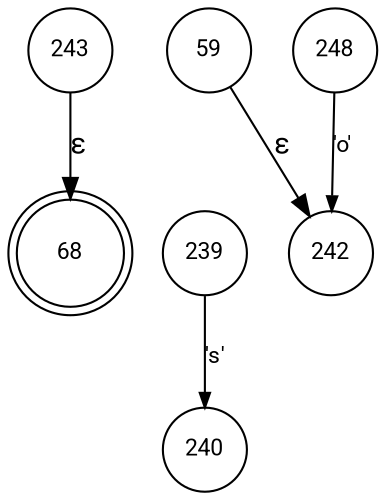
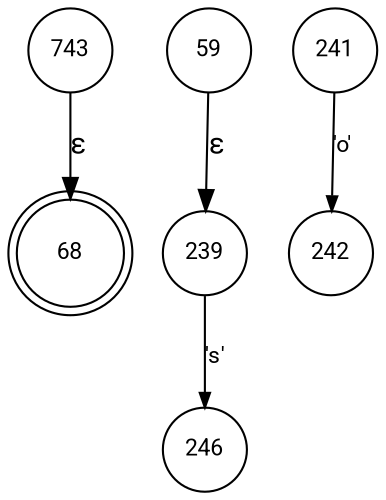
(70, 50) -> (70, 50)
(335, 50) -> (335, 50)
(264, 143) -> (207, 141)
(205, 450) -> (205, 450)
